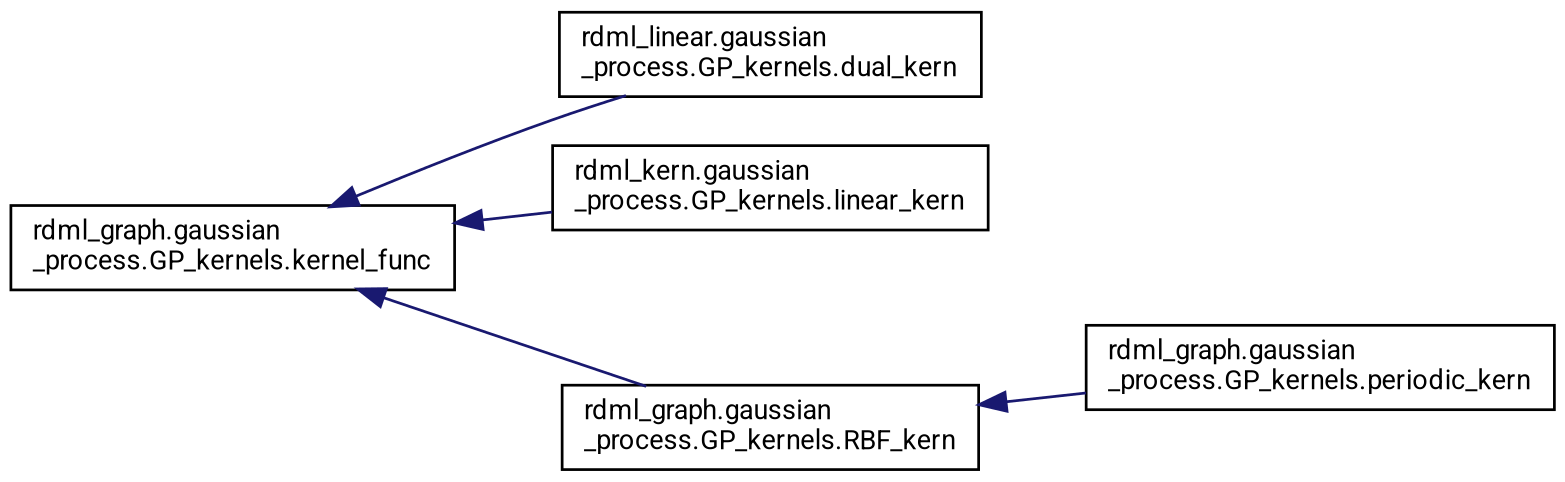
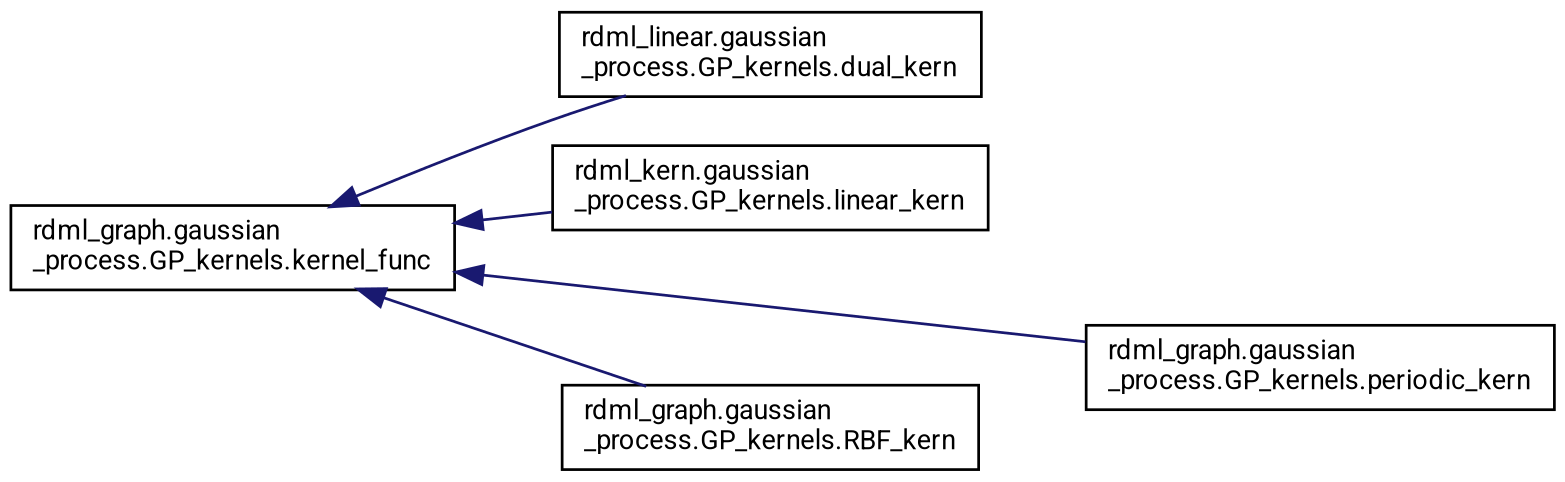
(1046, 397) -> (784, 308)
